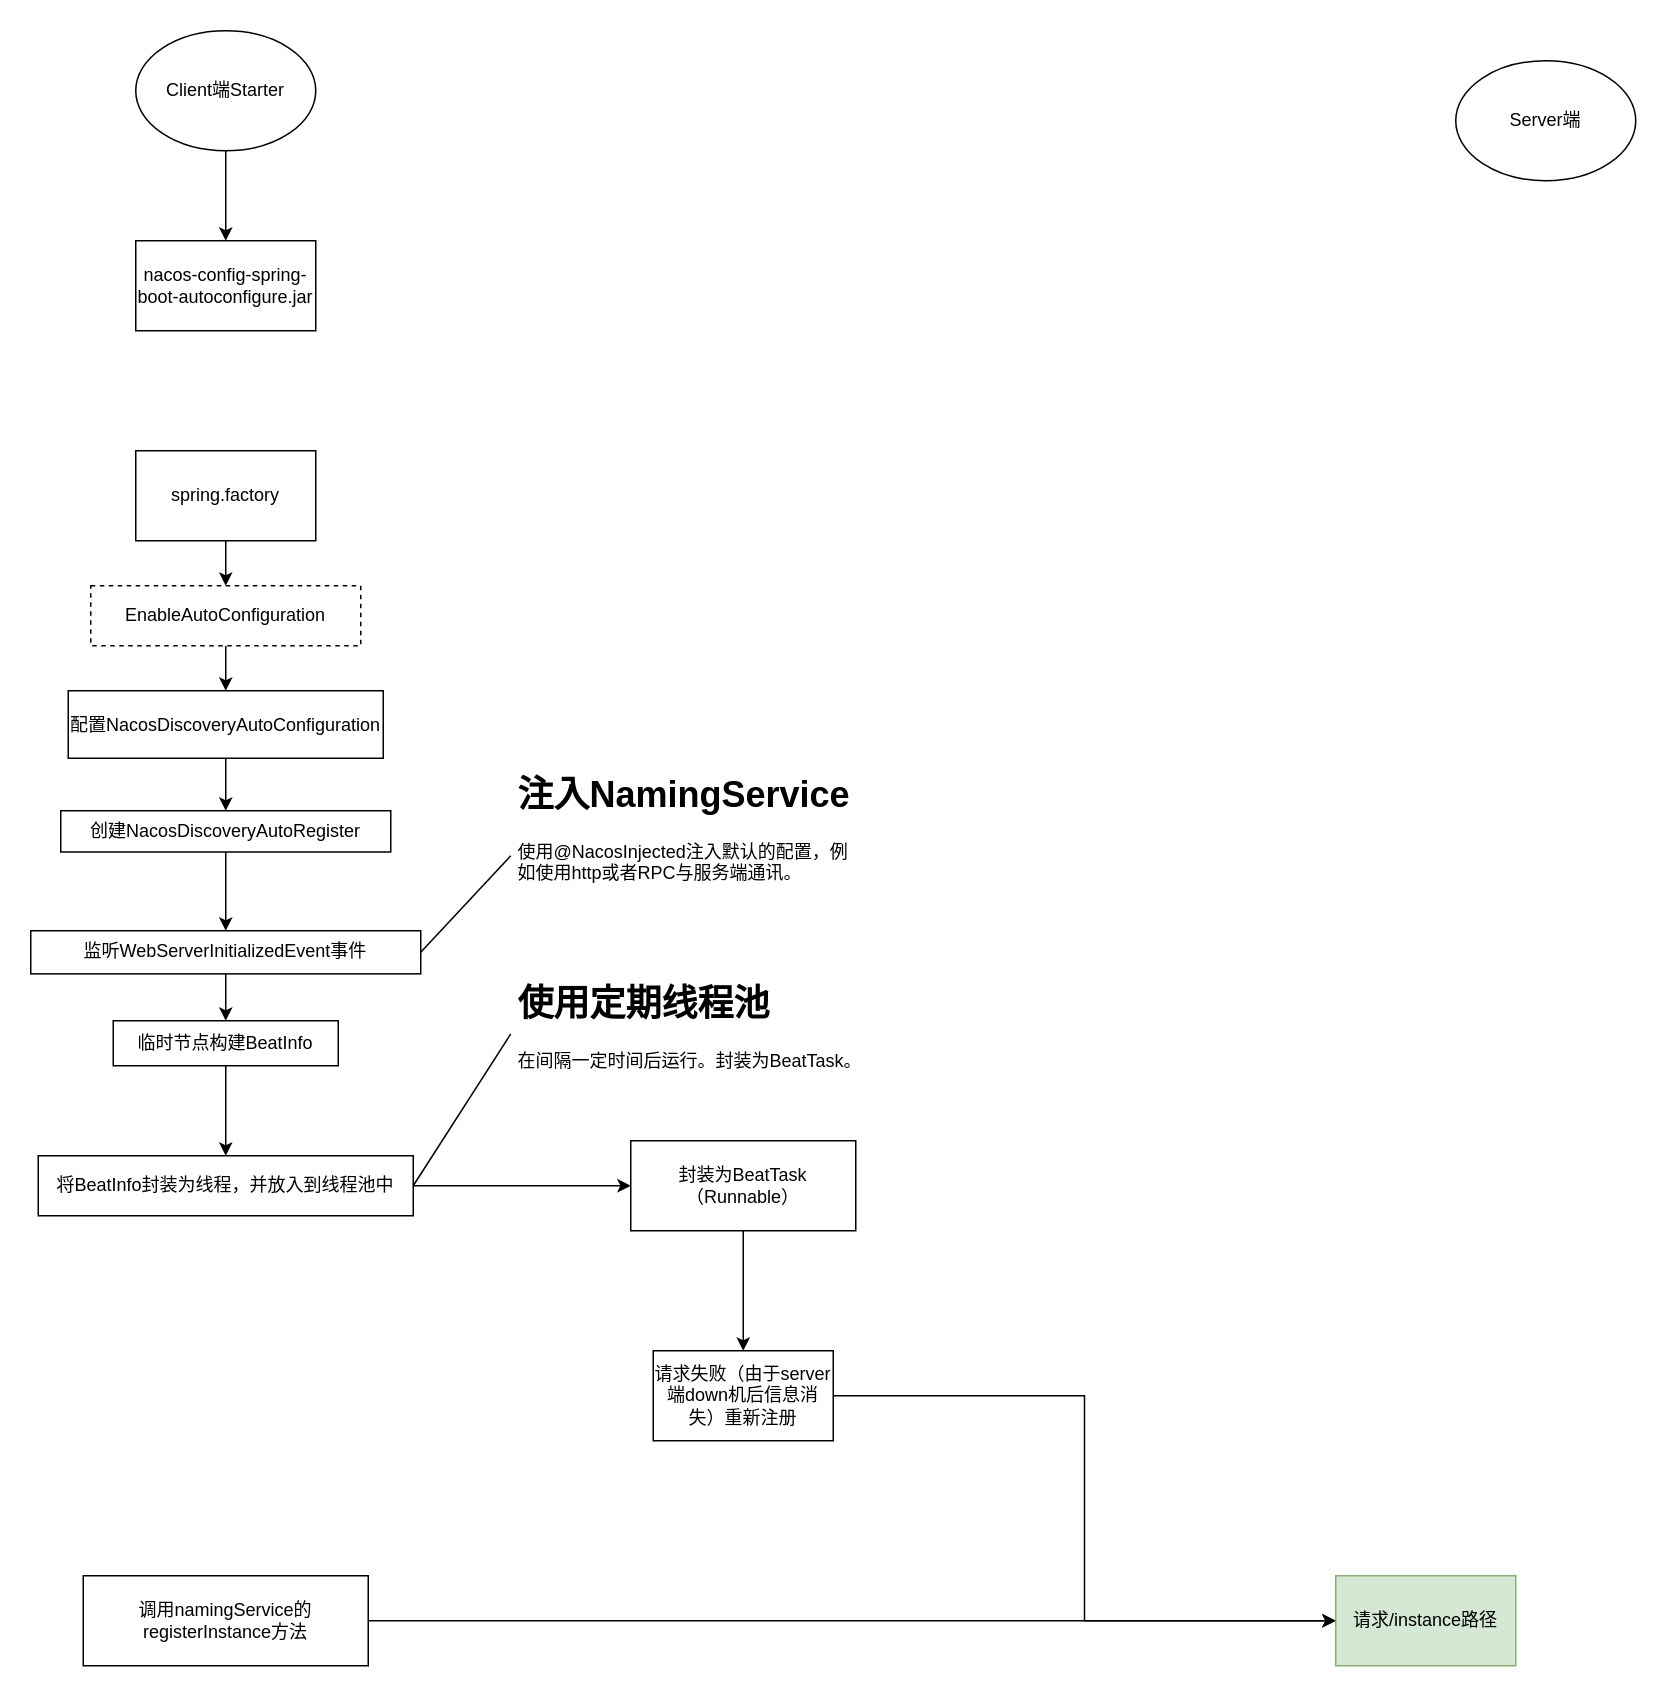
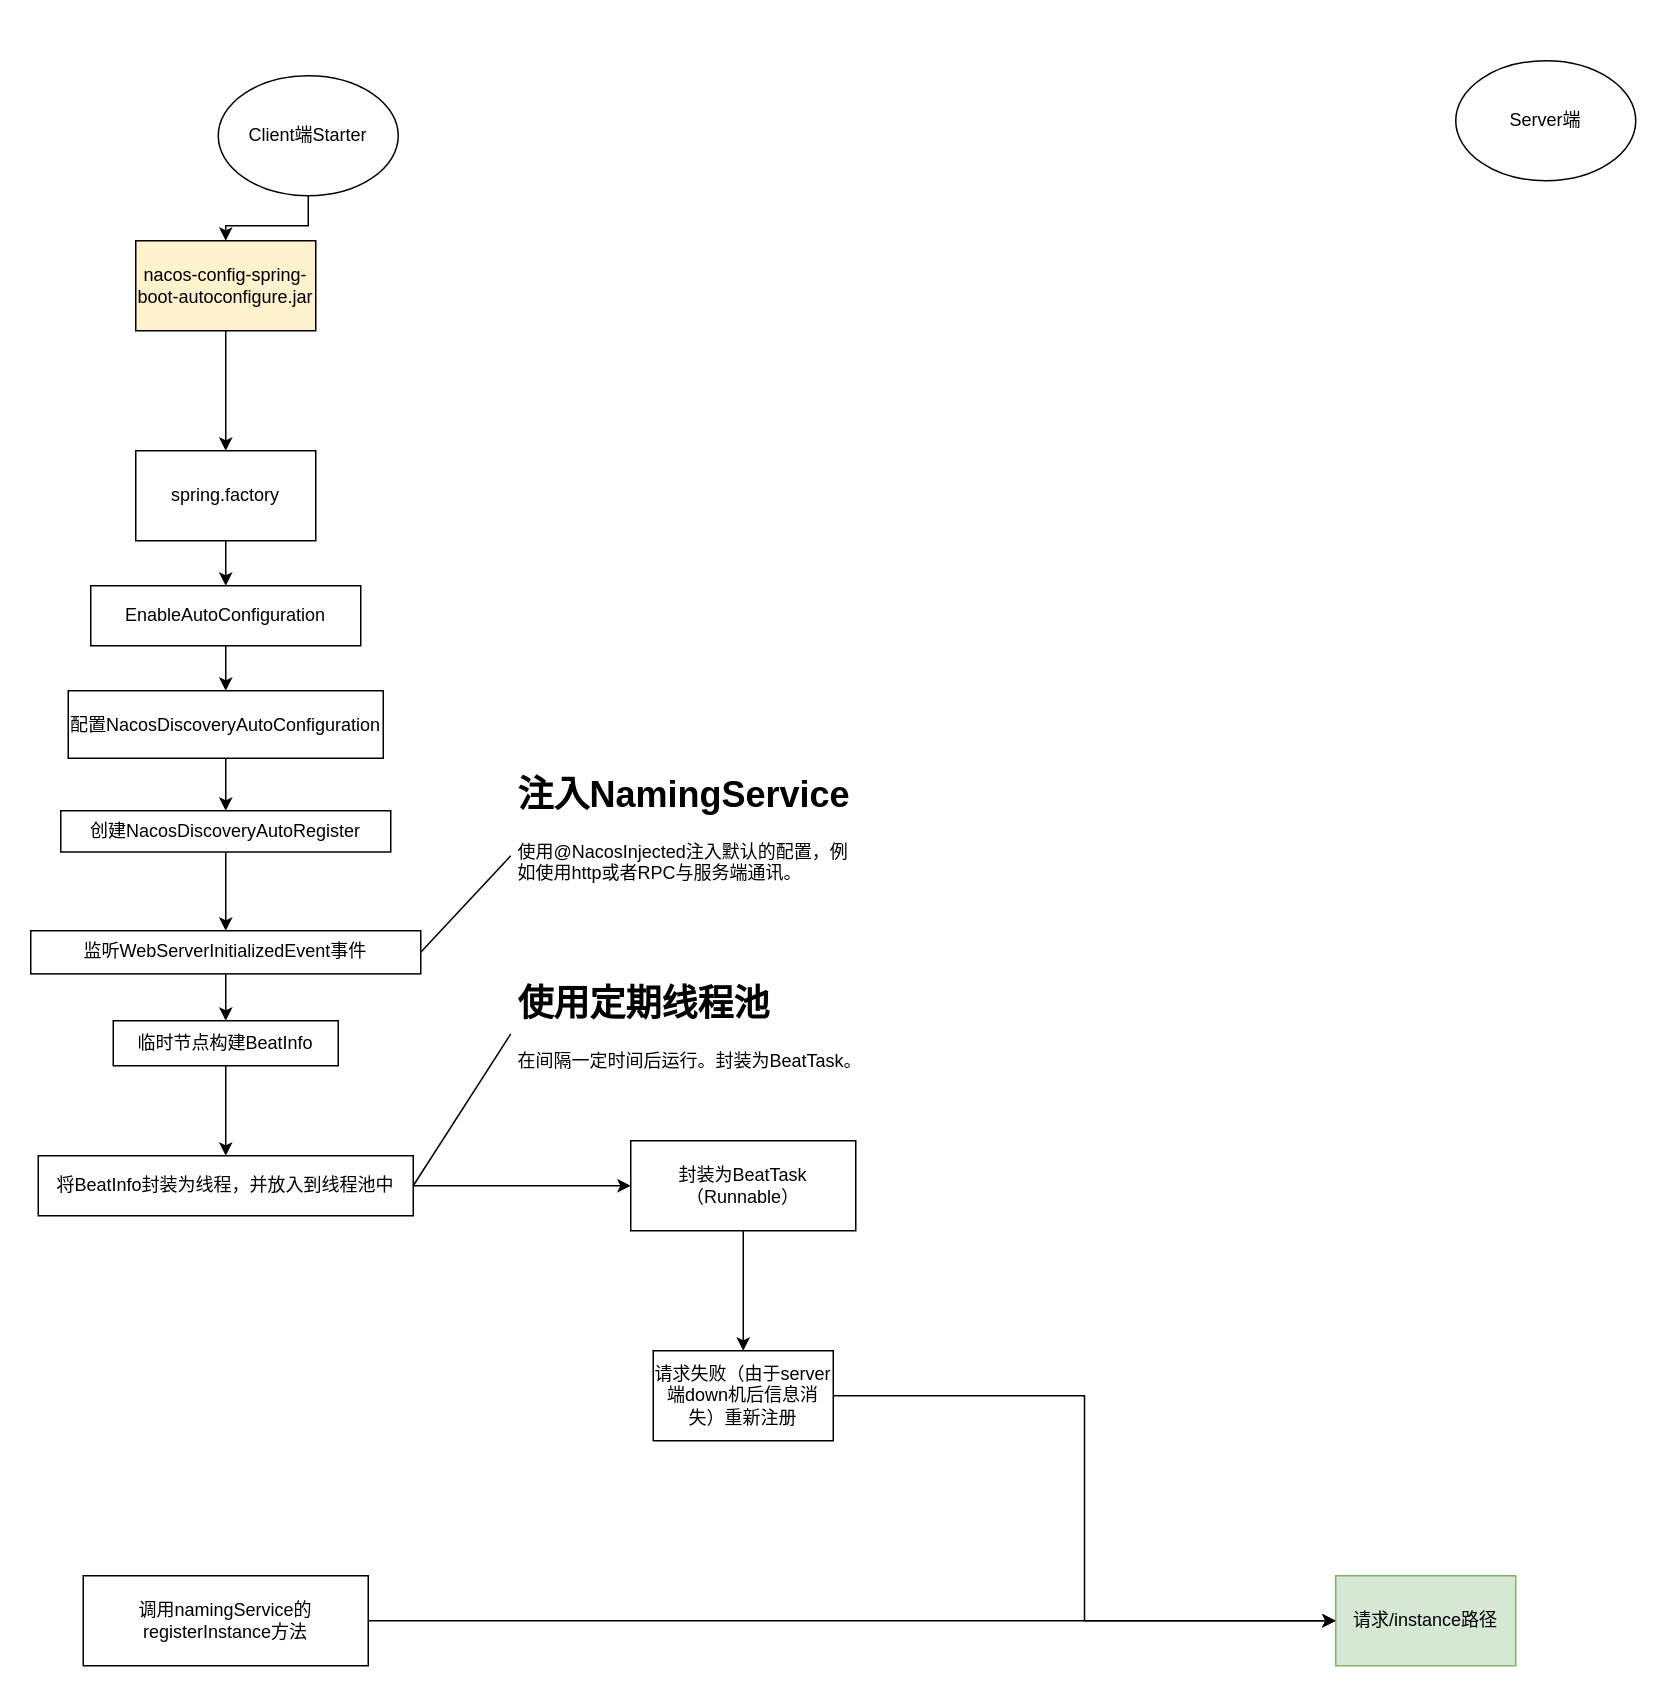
(226, 91) -> (308, 136)
(226, 286) -> (226, 286)
none -> (226, 386)
(226, 616) -> (226, 616)
